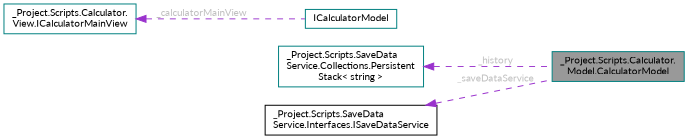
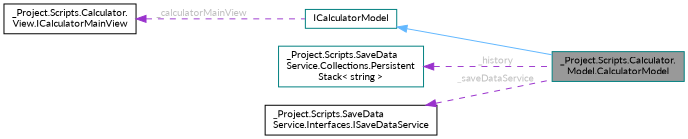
(70, 19) -> (70, 19)
none -> (479, 42)
